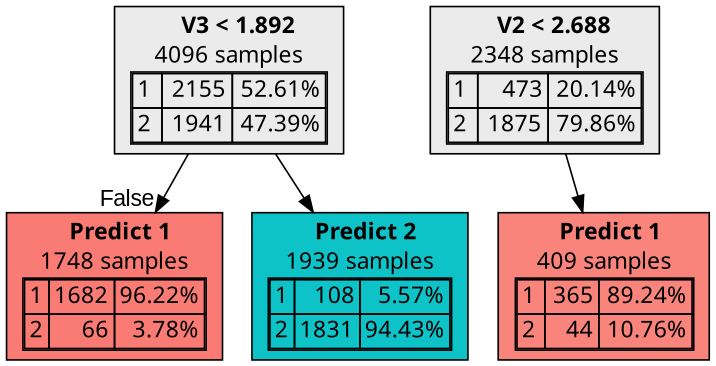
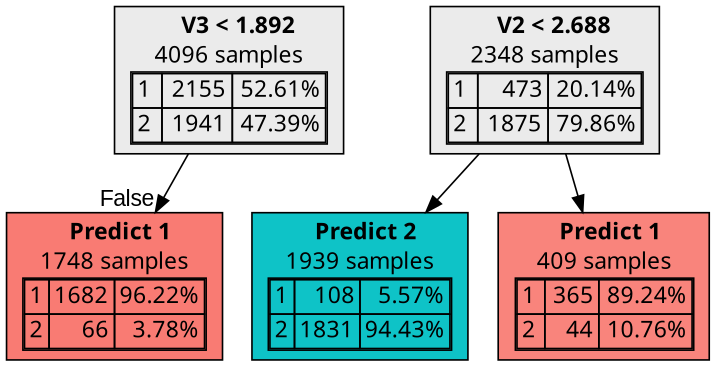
(290, 176) -> (458, 177)
